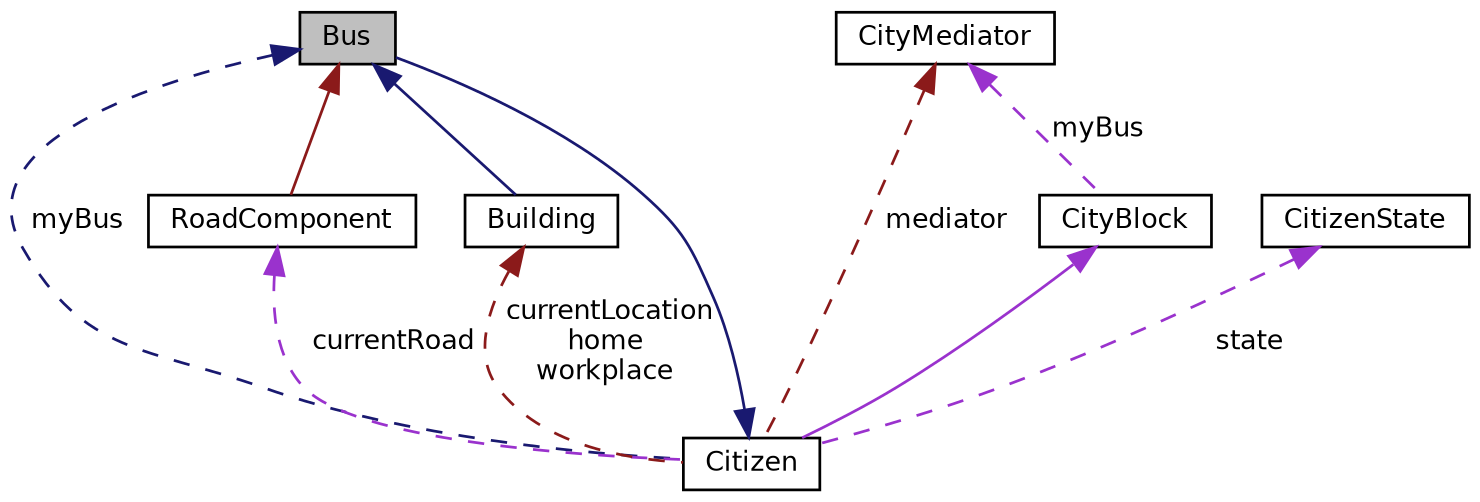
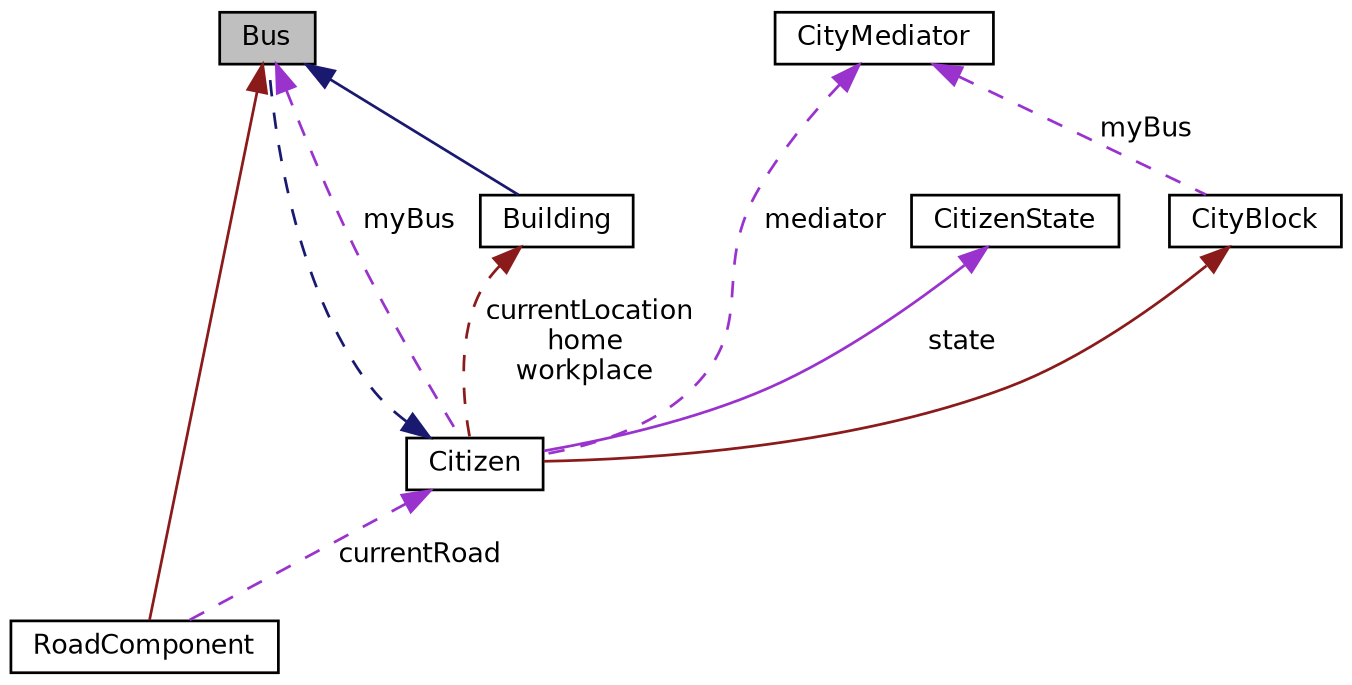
(627, 181) -> (306, 257)
(847, 265) -> (731, 308)
(157, 355) -> (365, 268)
(942, 358) -> (894, 421)
(1062, 363) -> (768, 388)
(429, 435) -> (297, 562)
